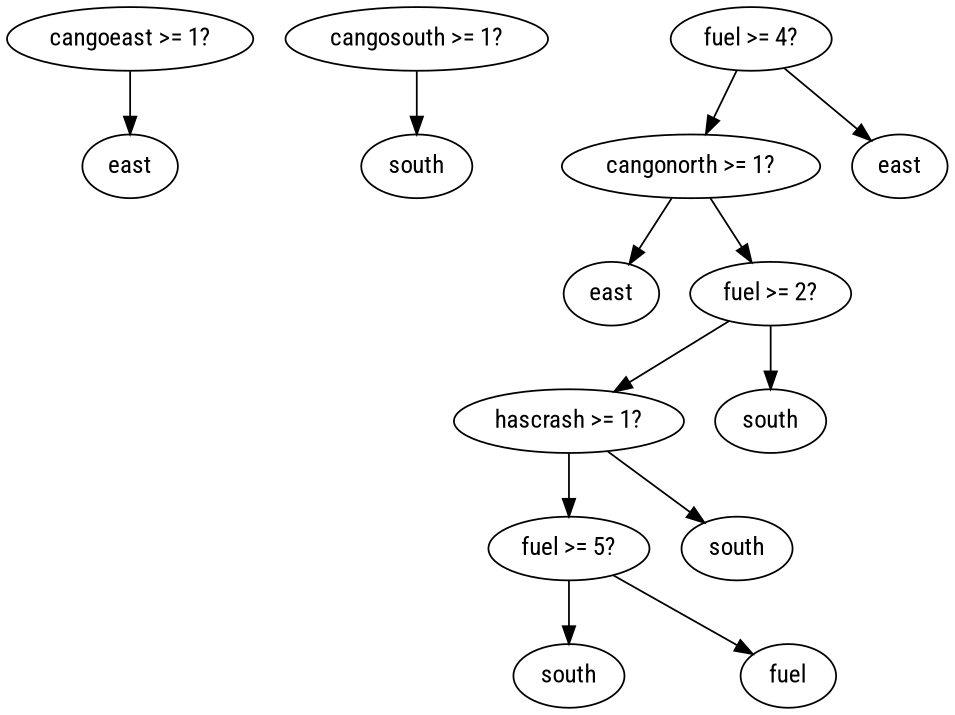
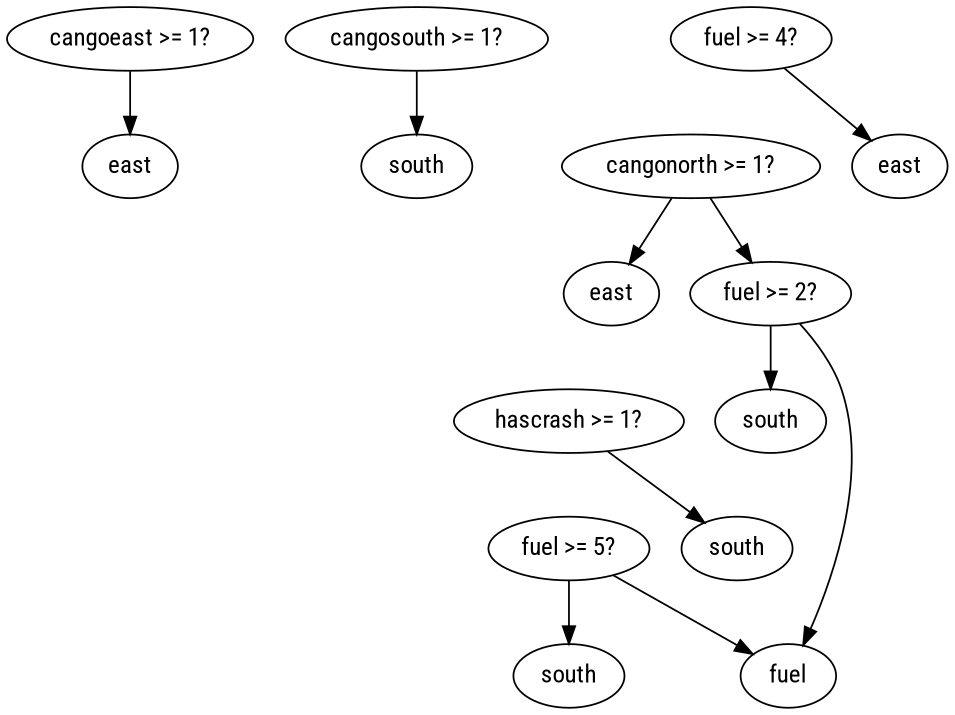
(725, 94) -> none
(679, 352) -> (851, 473)
(569, 476) -> none
